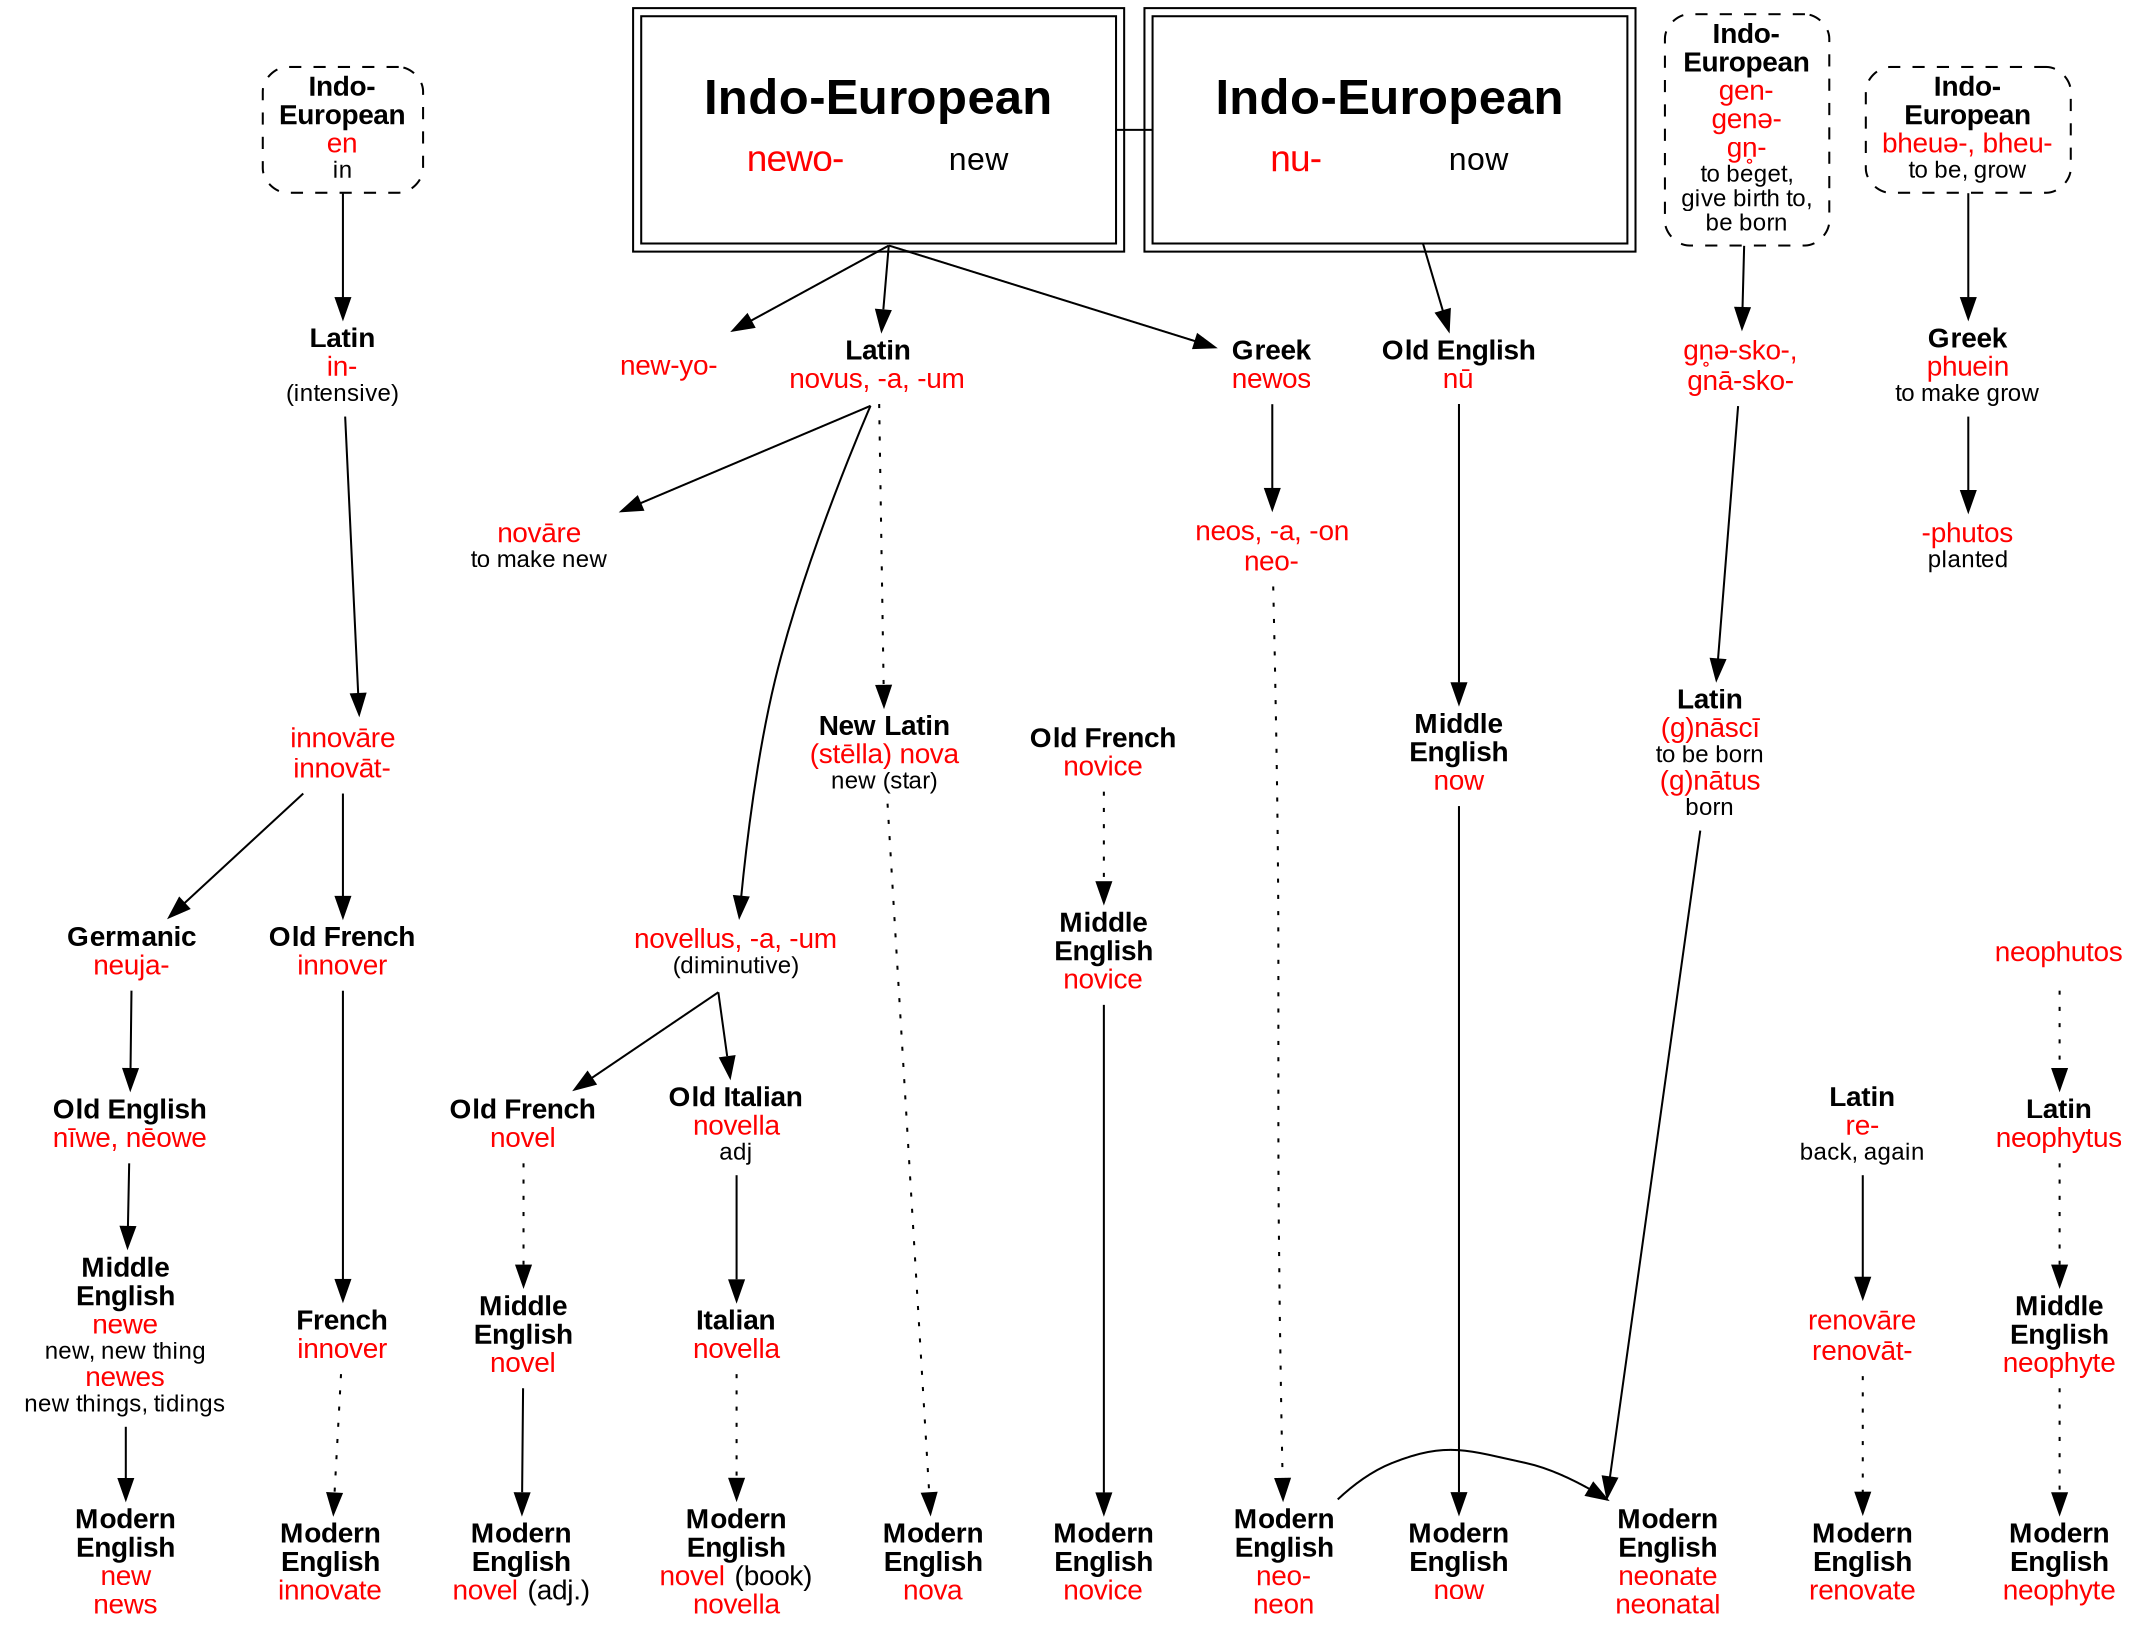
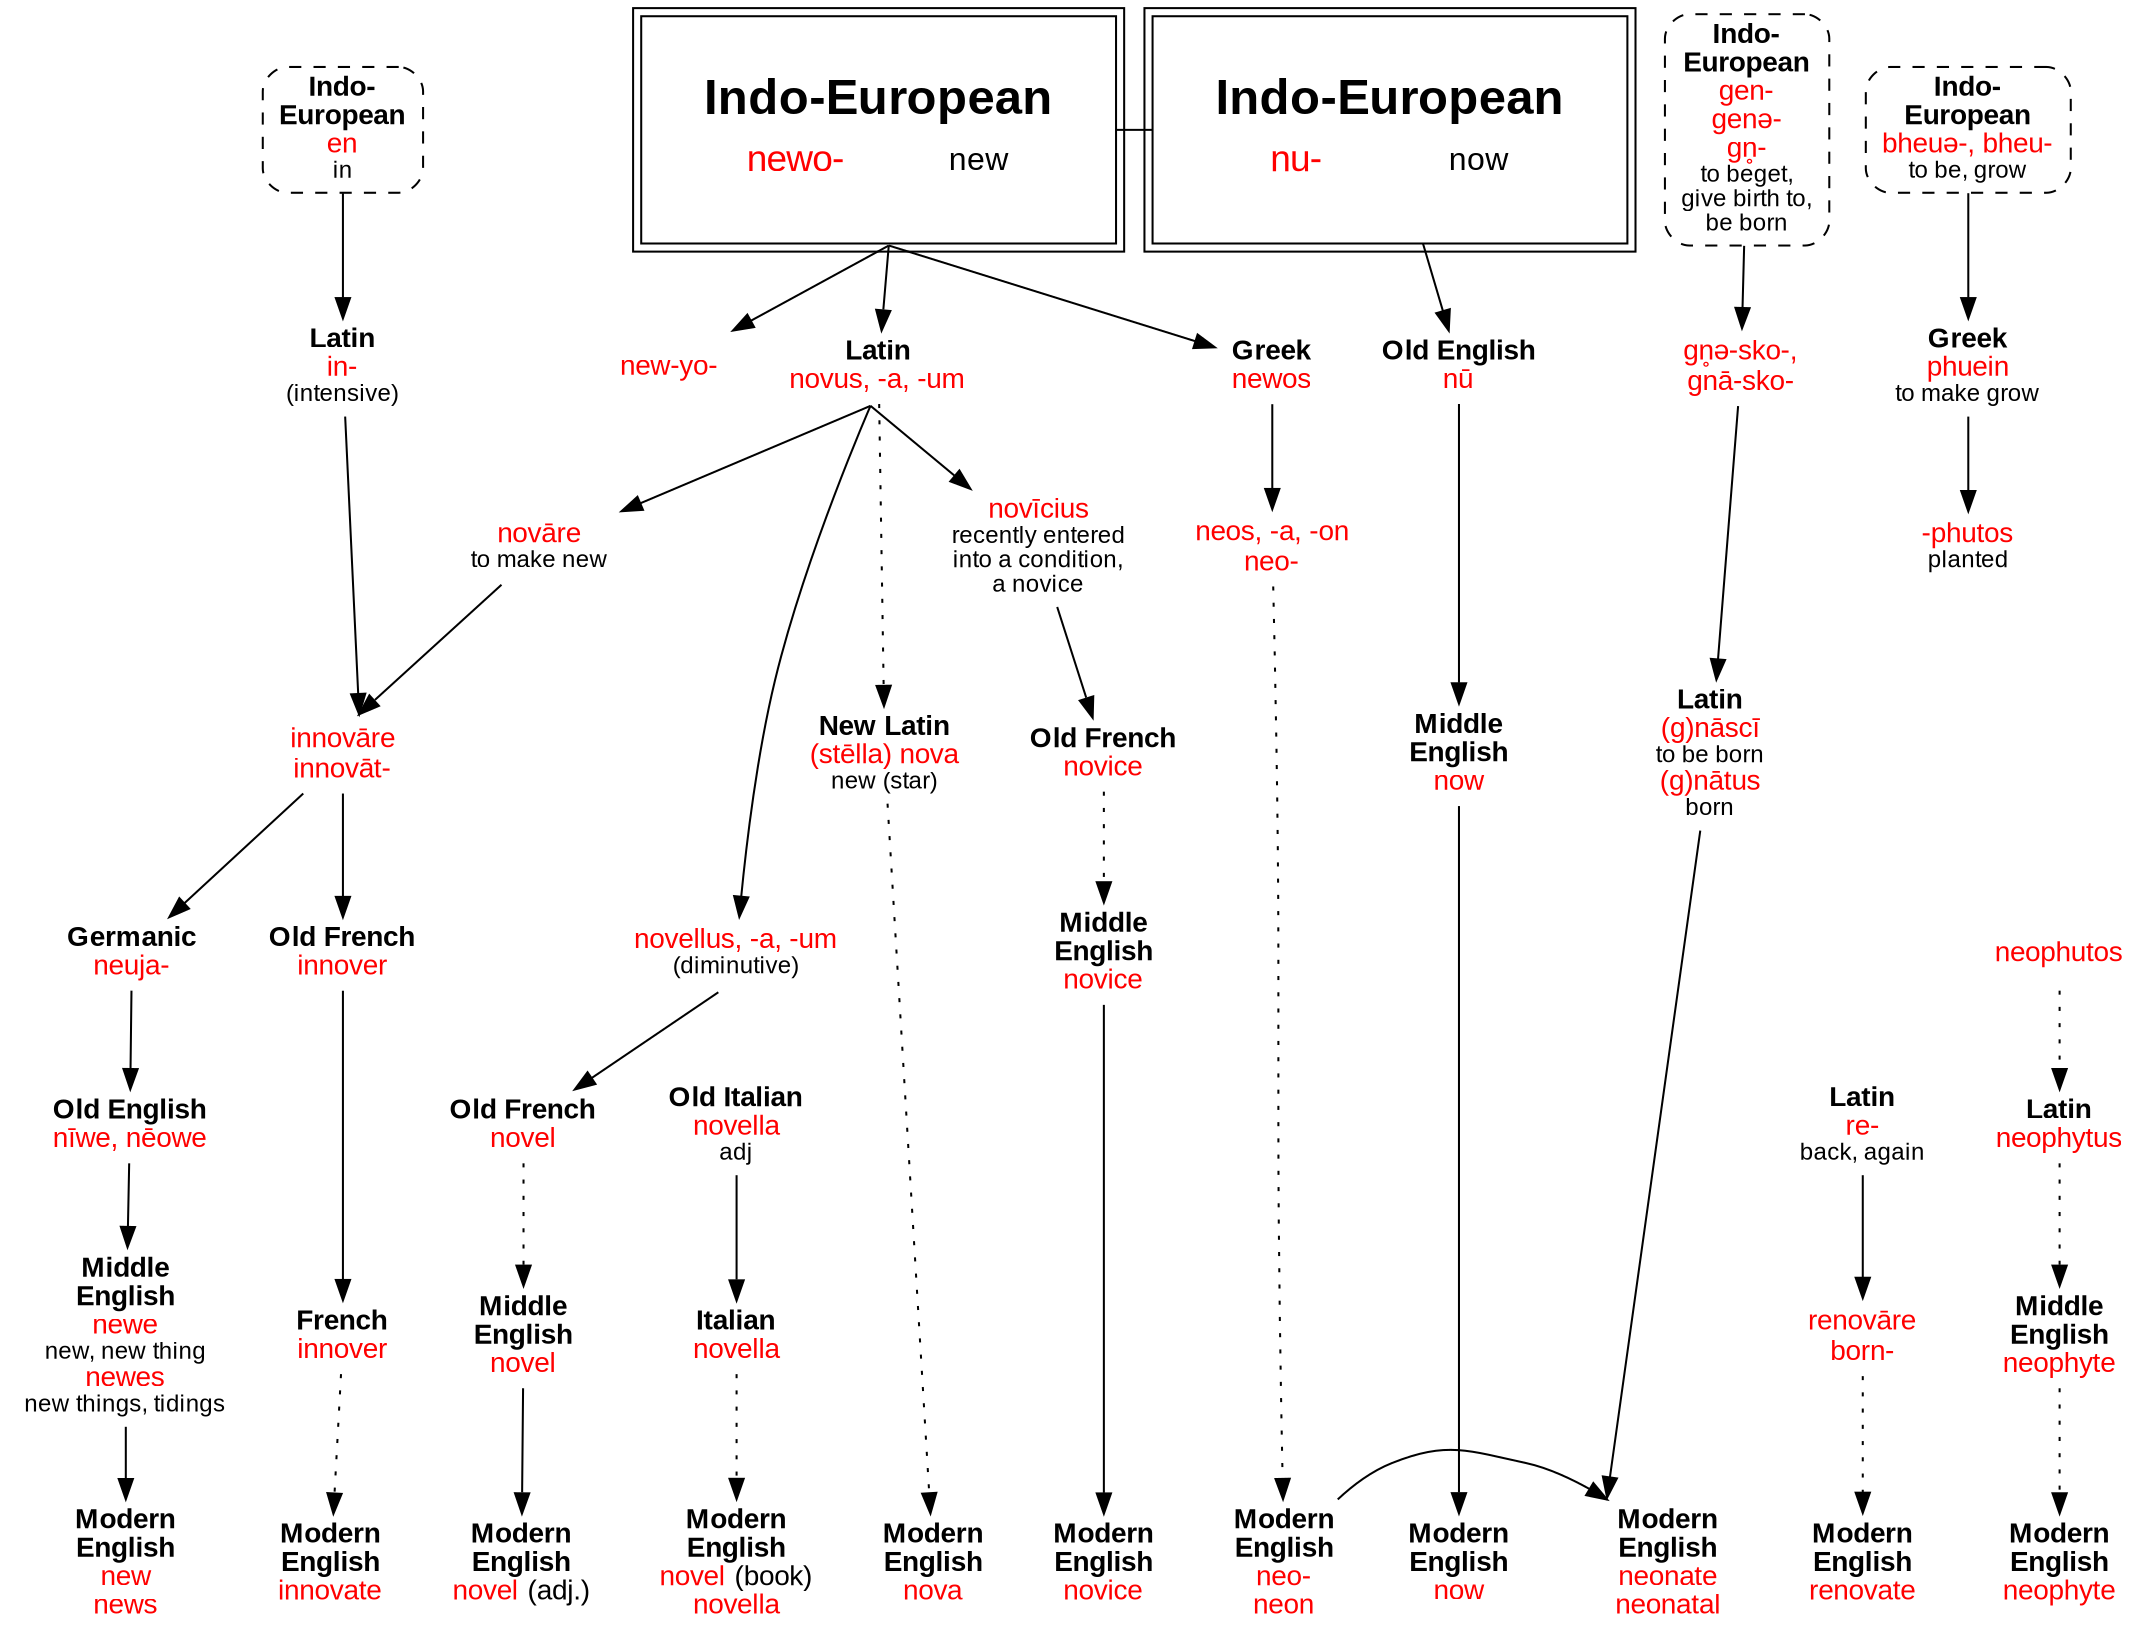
none -> (1039, 548)
none -> (438, 642)
(723, 1024) -> none
(1863, 1351) -> (1863, 1351)
